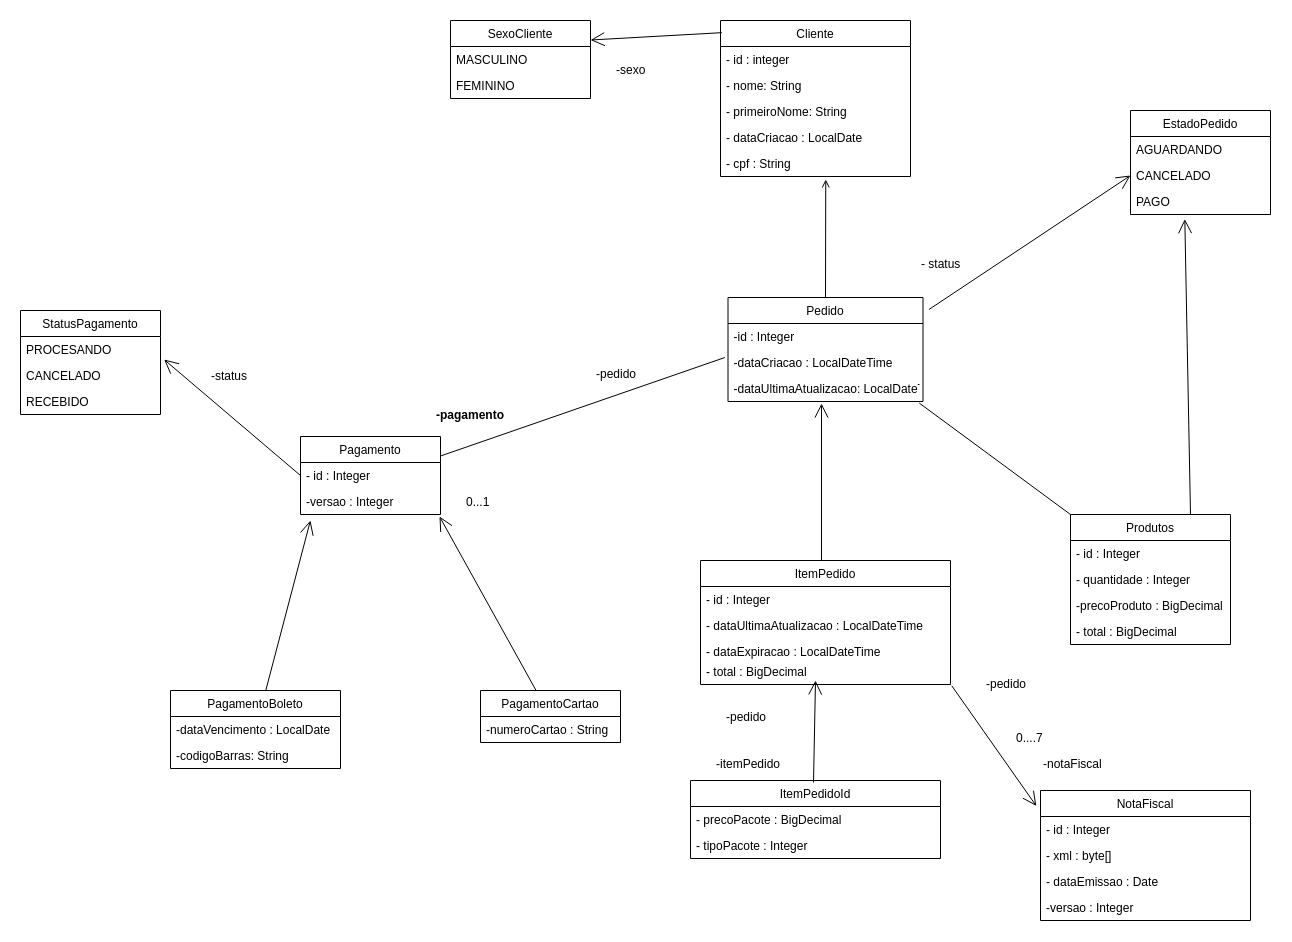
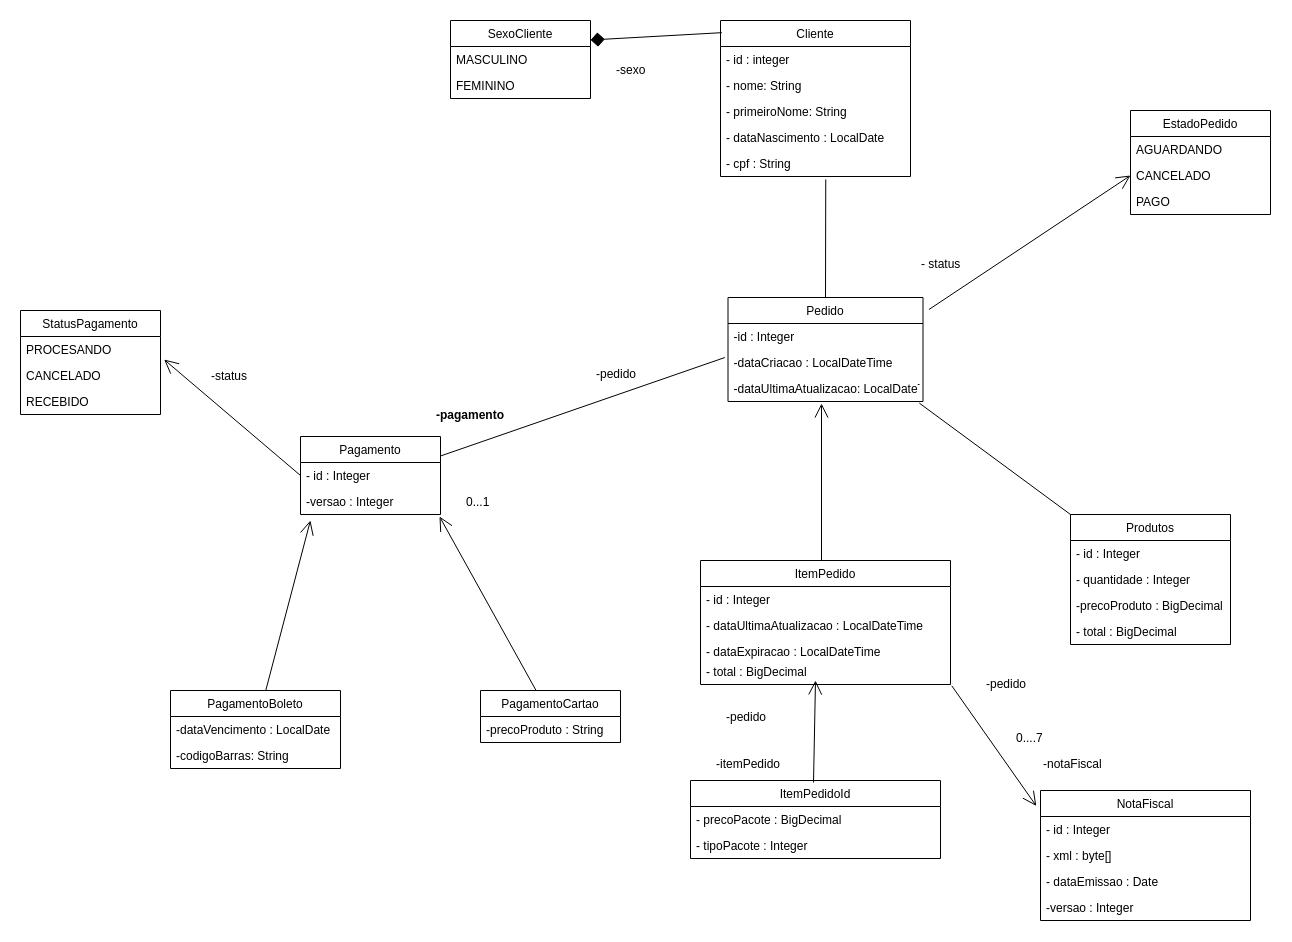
(599, 40) -> (605, 39)
(801, 138) -> (811, 138)
(826, 185) -> (826, 184)
(1188, 367) -> none
(554, 730) -> (554, 730)
